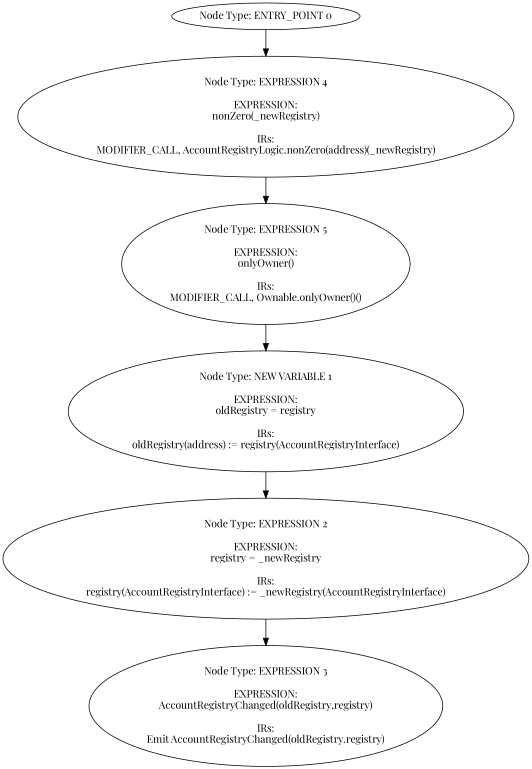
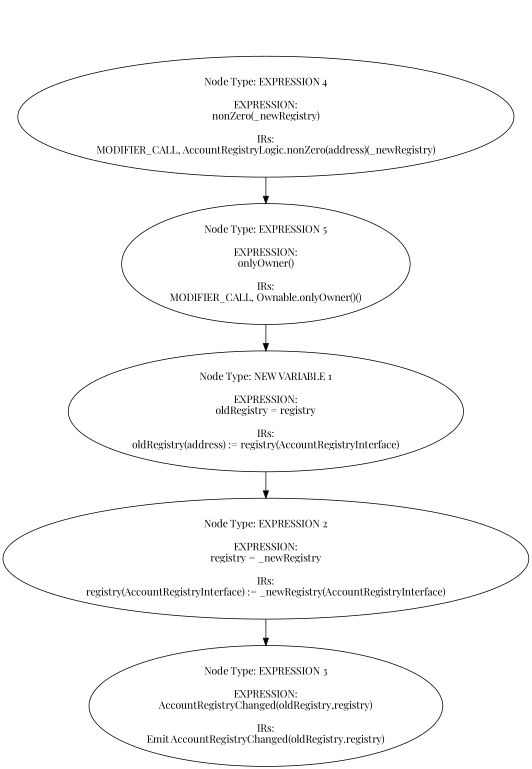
(266, 16) -> none
